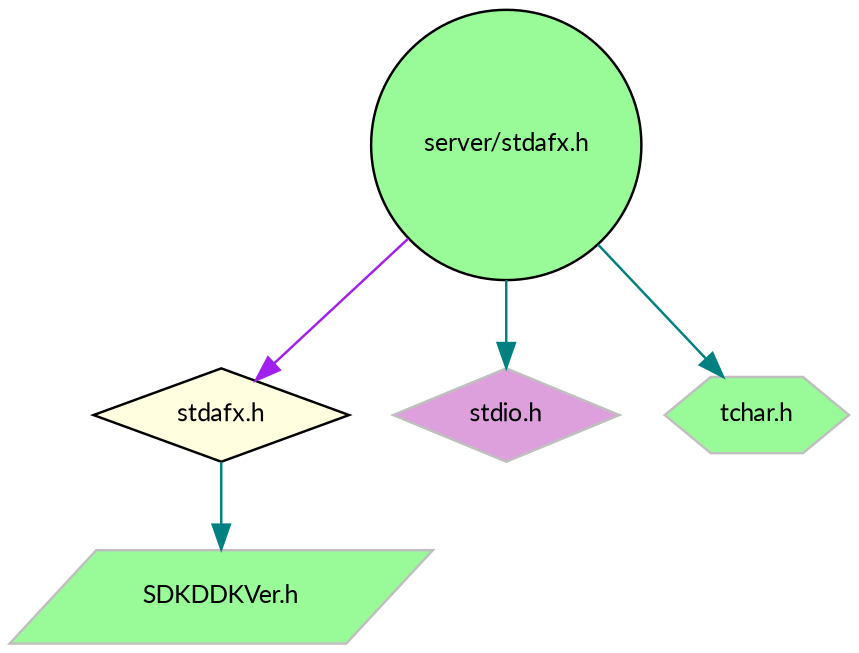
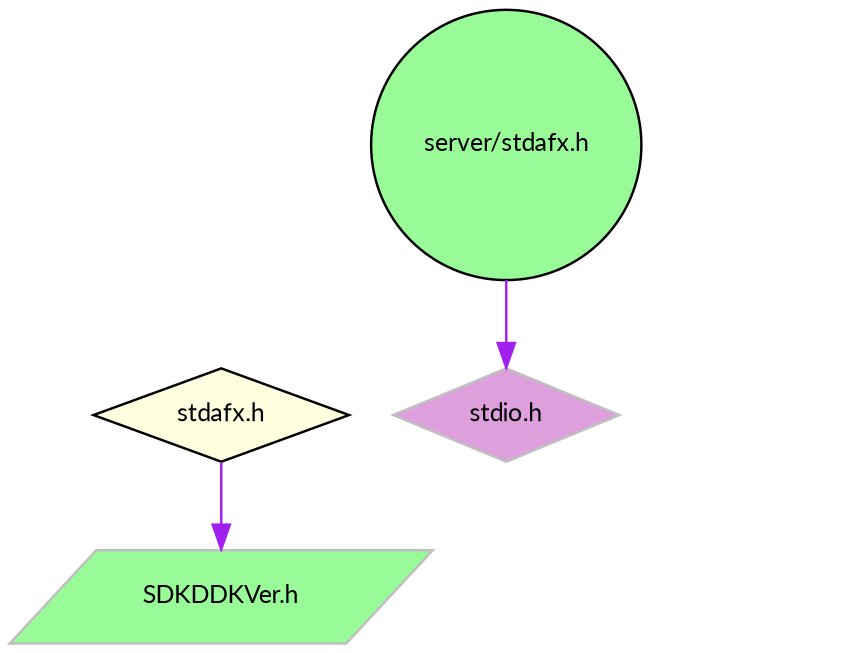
(341, 301) -> none
(506, 311) -> (506, 311)
(757, 415) -> none
(221, 493) -> (221, 493)
